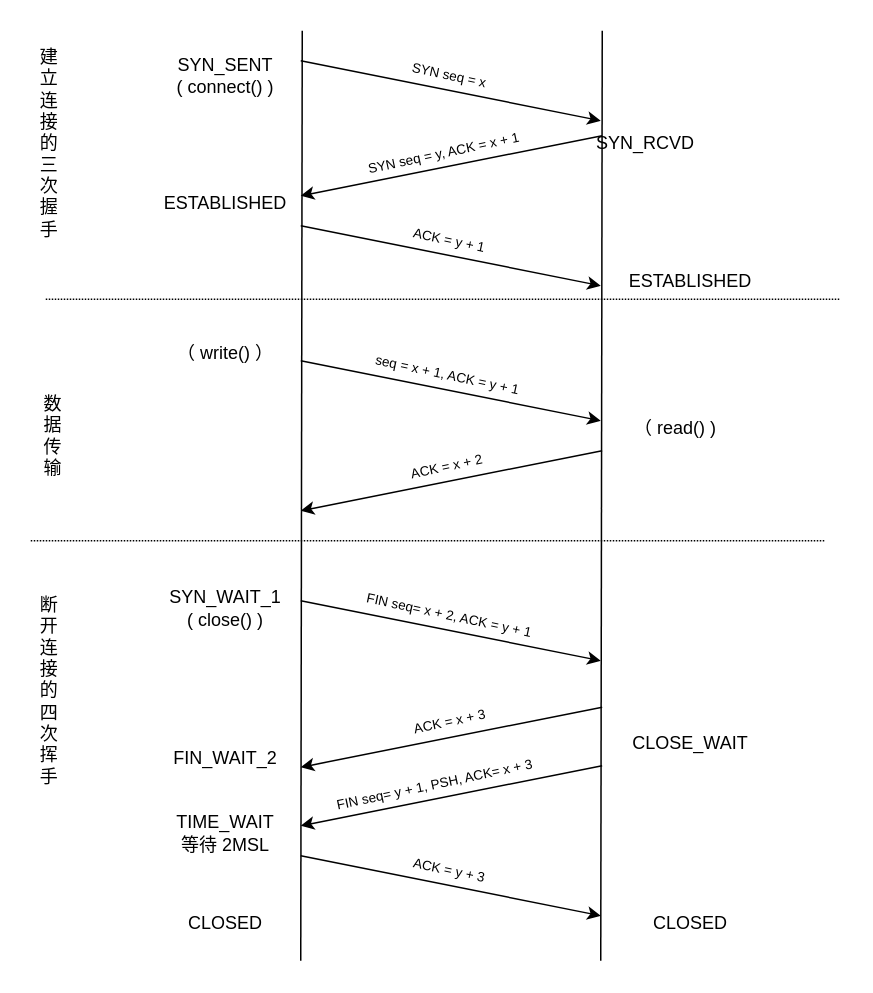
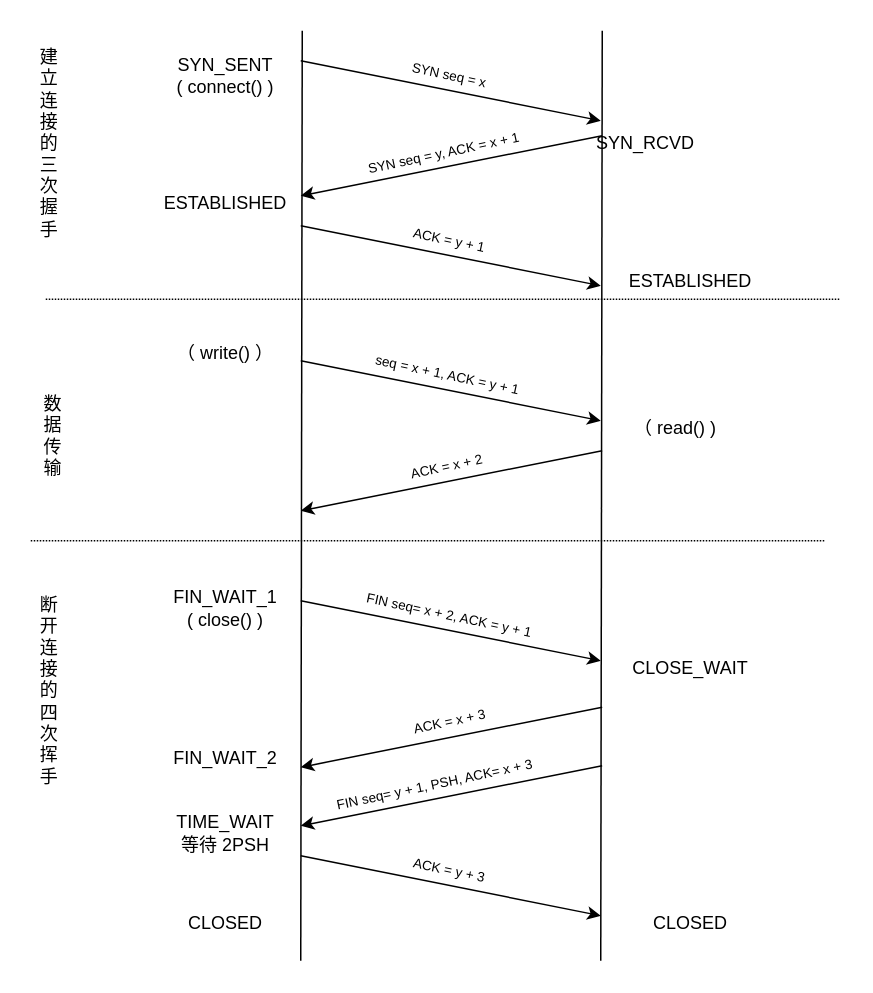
(226, 608) -> (226, 608)
(691, 743) -> (691, 668)
(226, 833) -> (226, 833)
